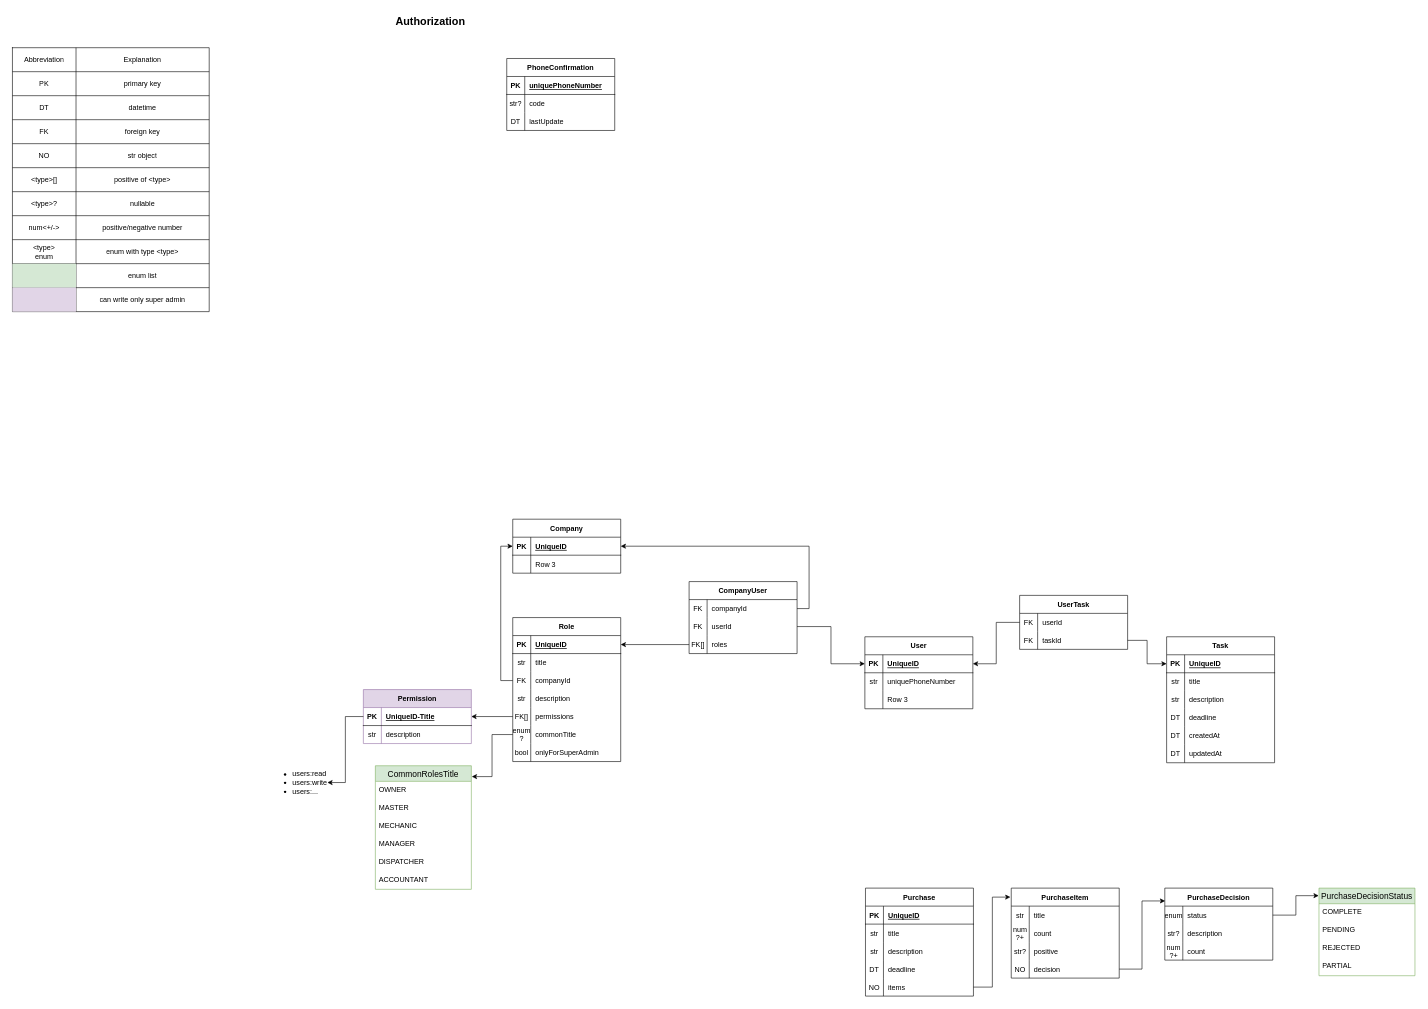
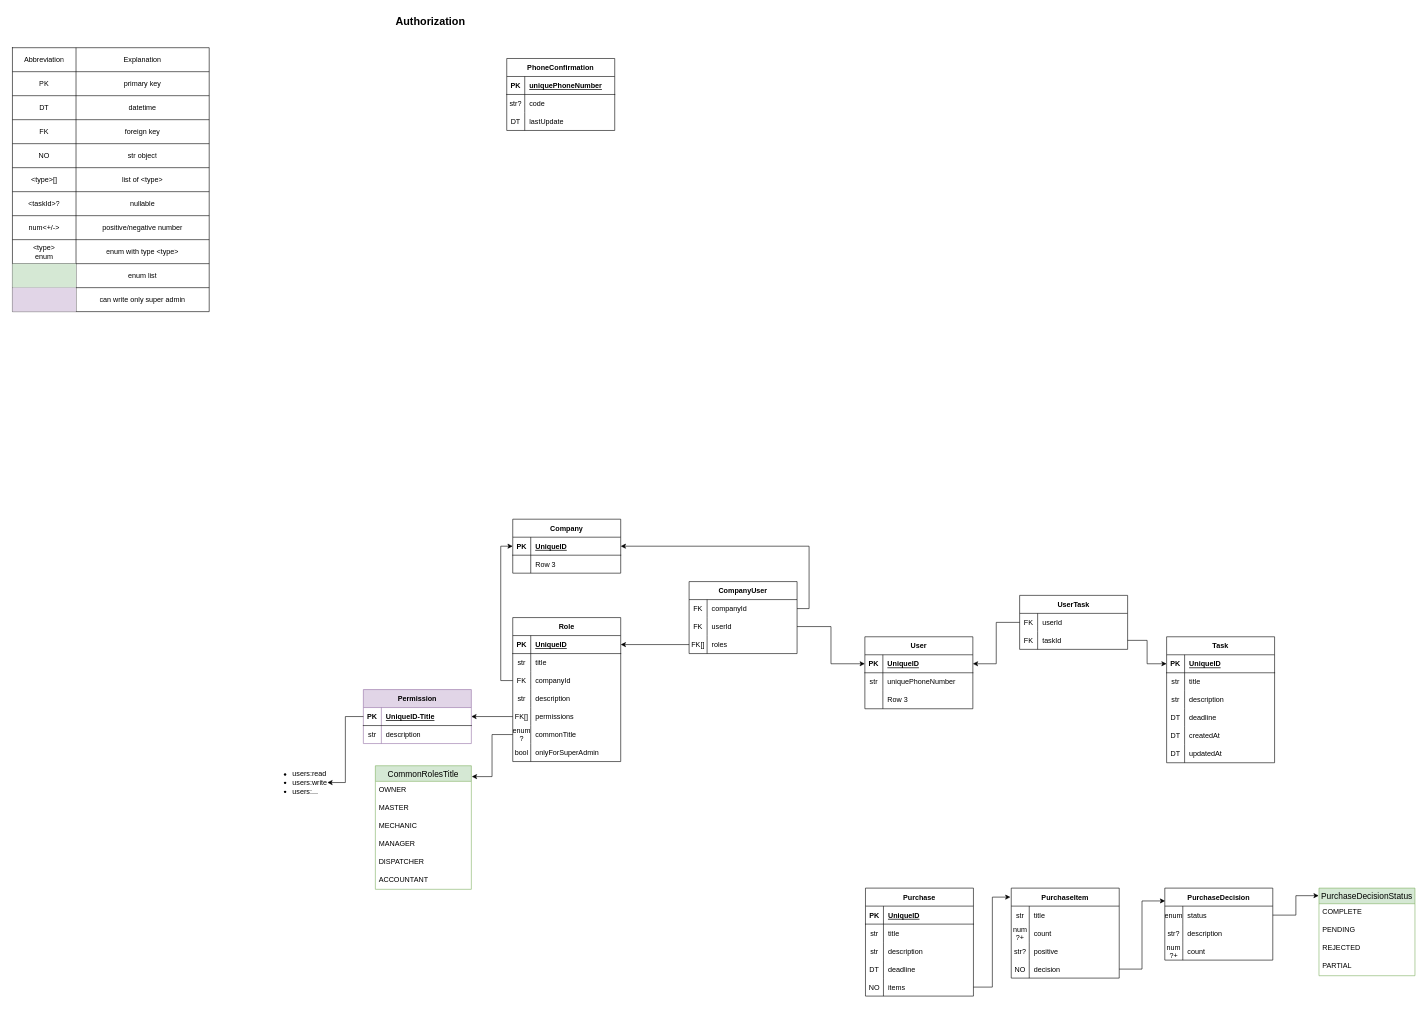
(143, 180) -> (143, 180)
(44, 204) -> (44, 204)
